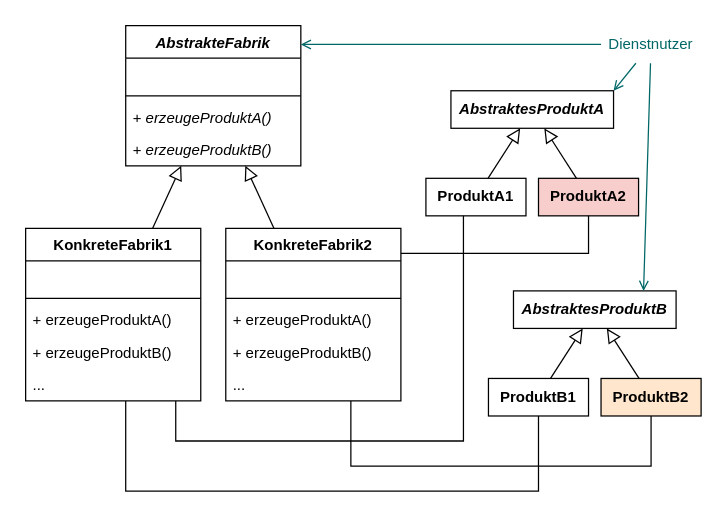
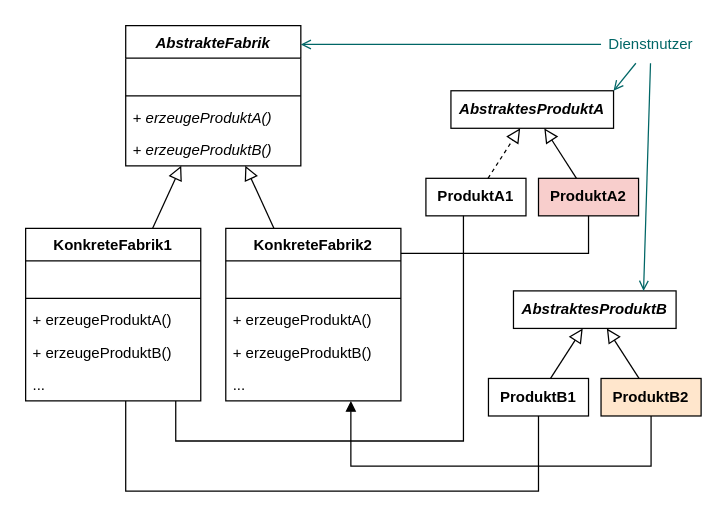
(500, 159) -> (500, 159)
(351, 408) -> (351, 412)
